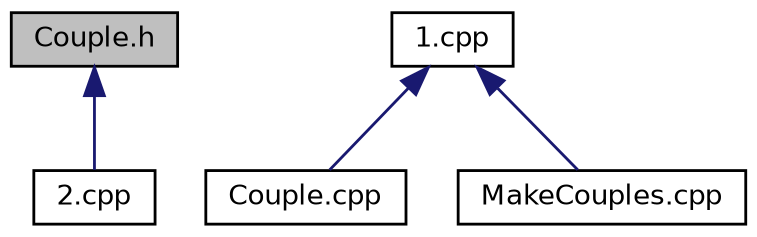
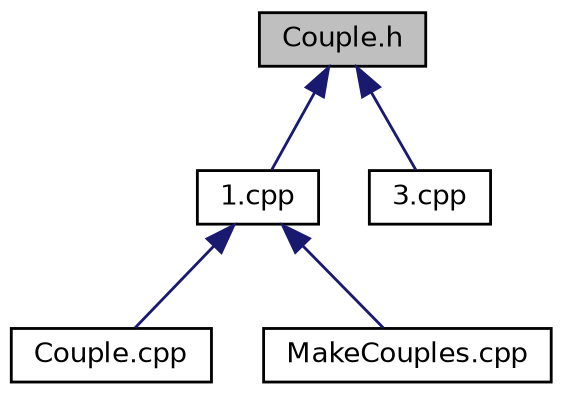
none -> (293, 131)
(94, 197) -> (430, 197)
